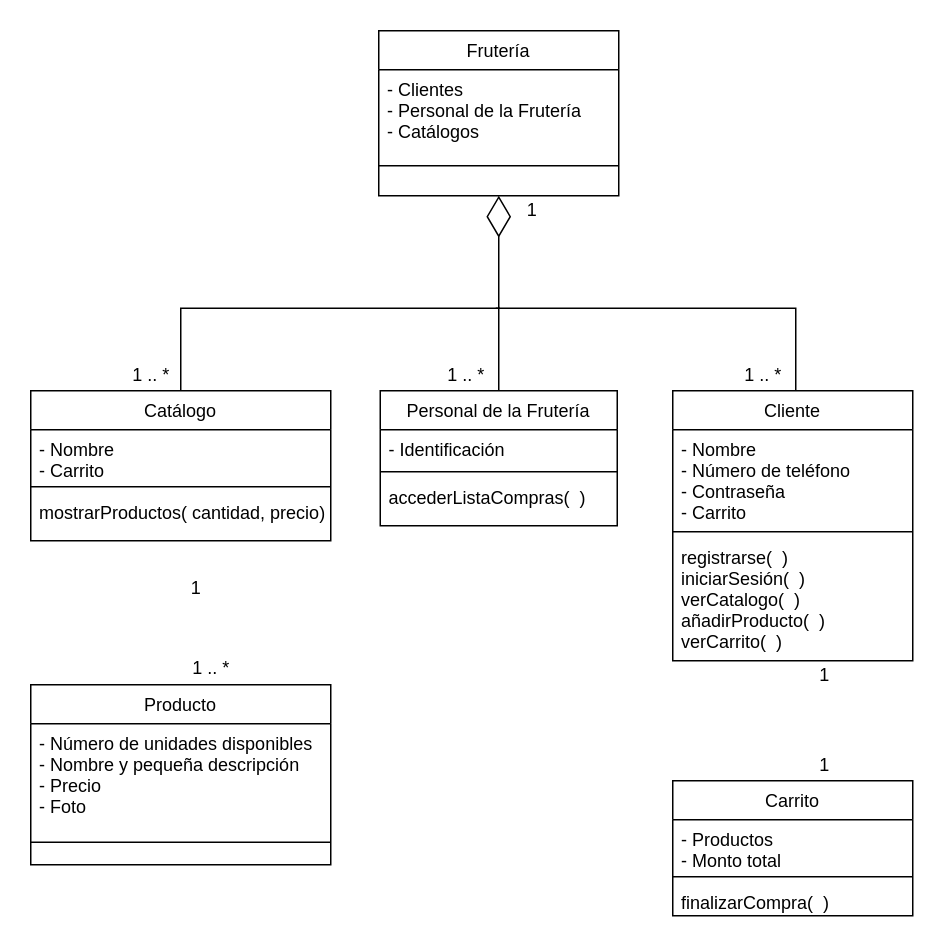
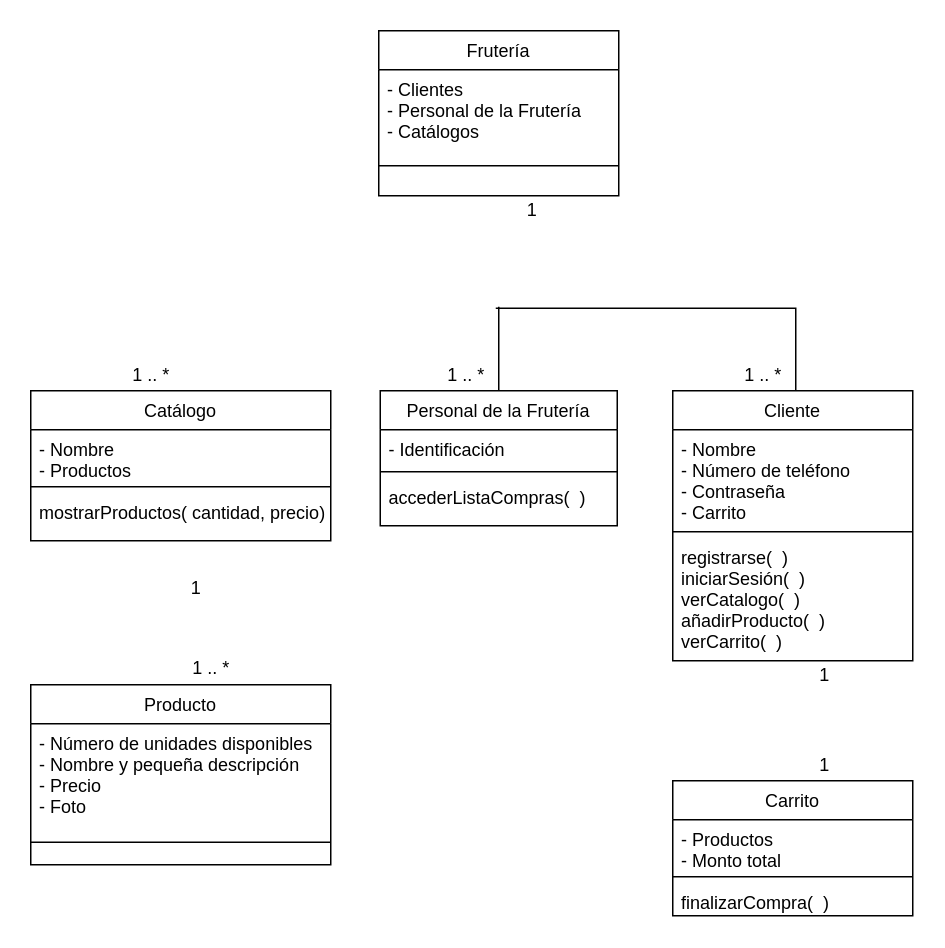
(297, 308) -> none
(77, 450) -> (77, 450)
